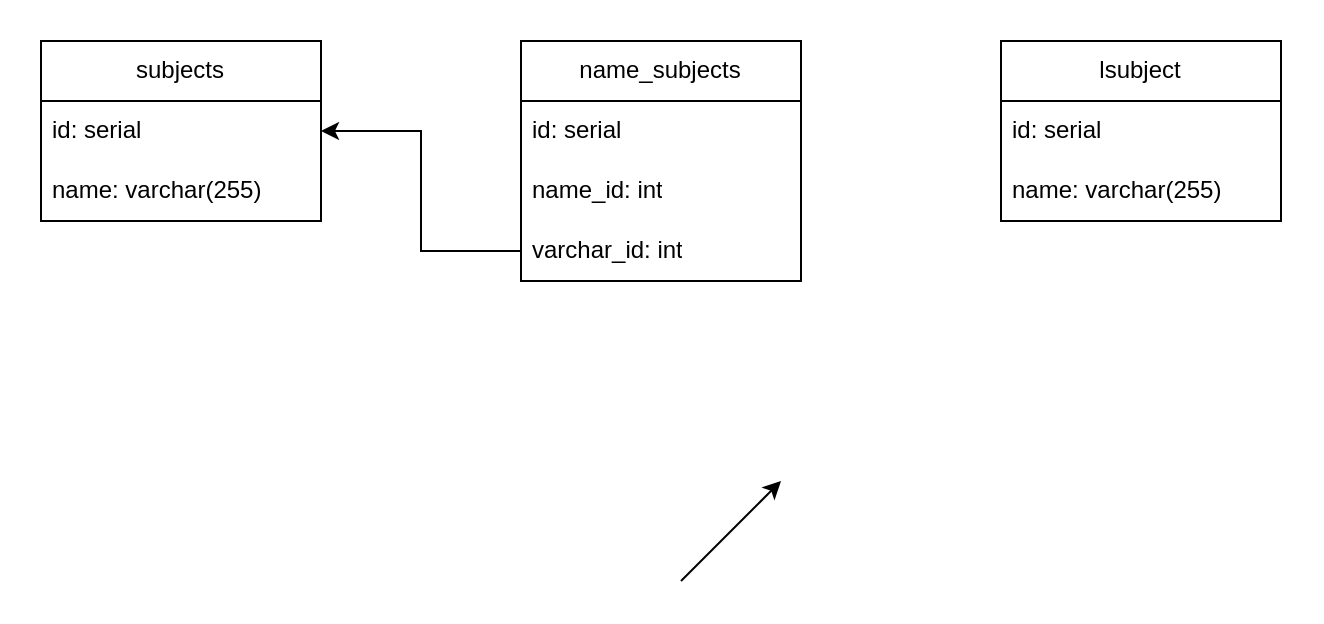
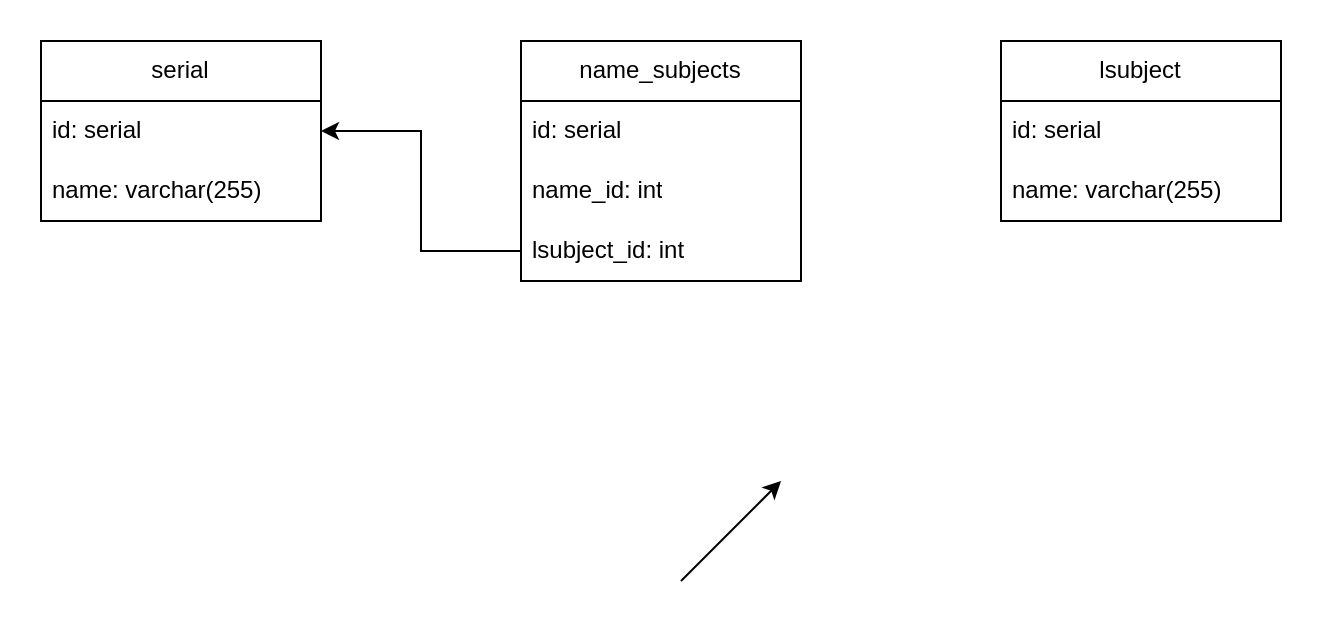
(181, 71) -> (181, 71)
(621, 251) -> (625, 251)
